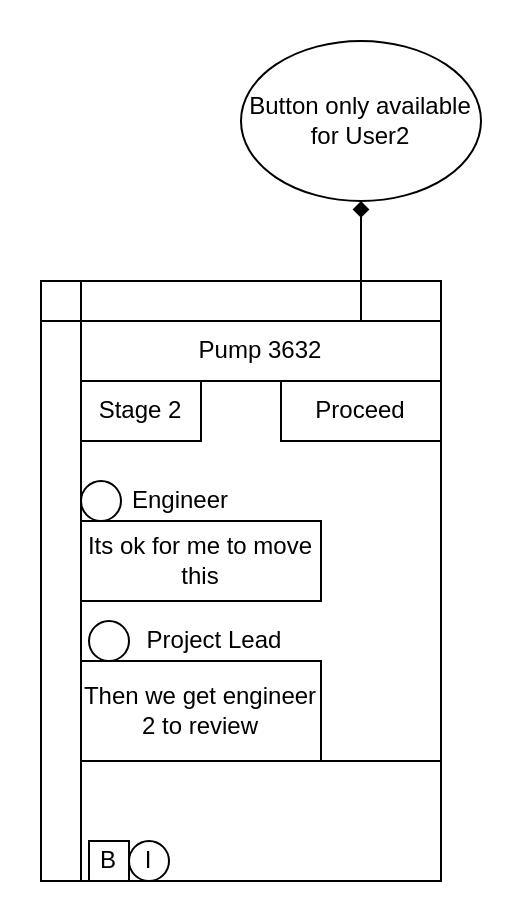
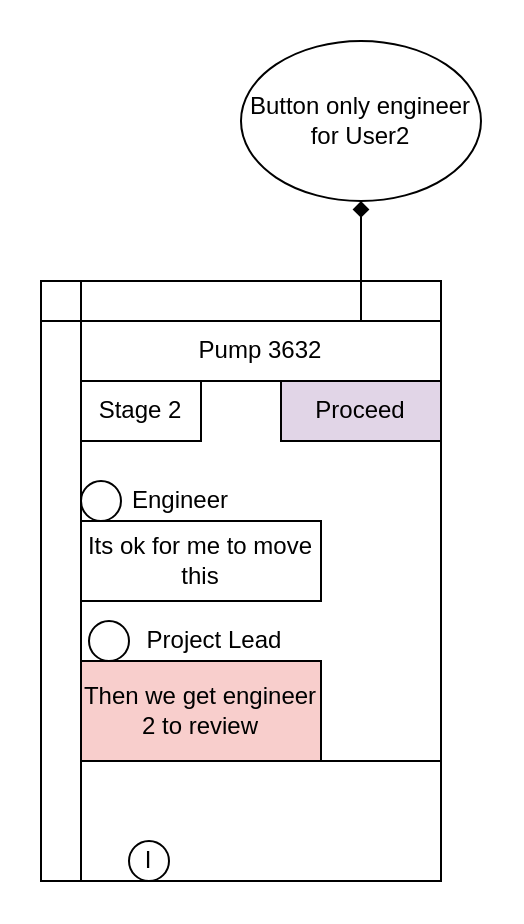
(361, 121) -> (361, 121)
(361, 411) -> (361, 411)
(201, 711) -> (201, 711)
(109, 861) -> none
